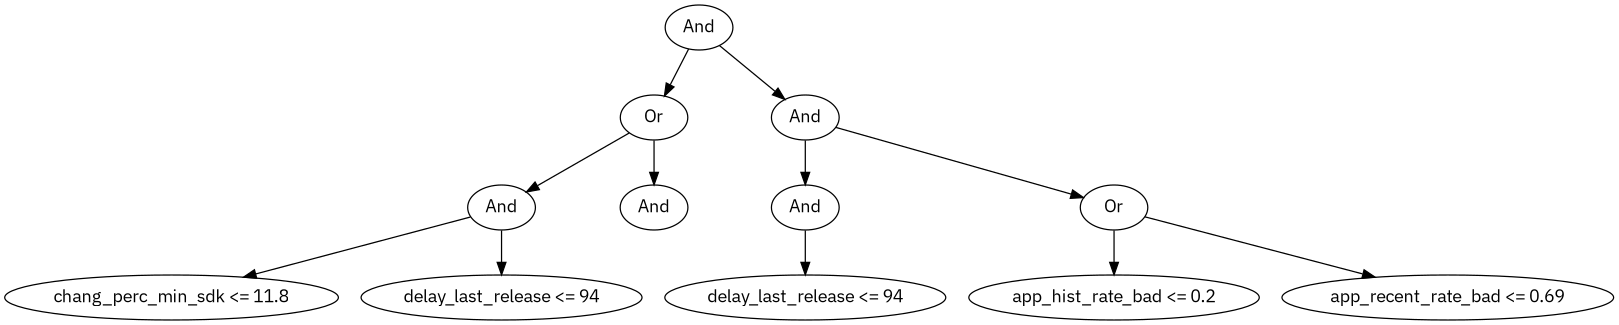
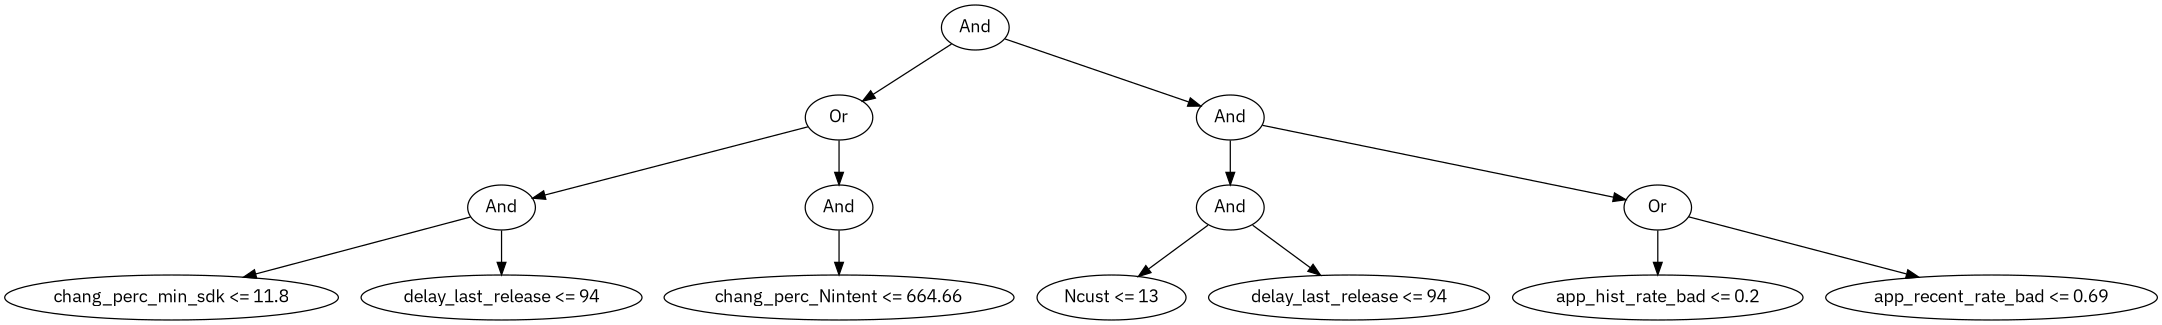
none -> (839, 298)
none -> (1112, 298)
